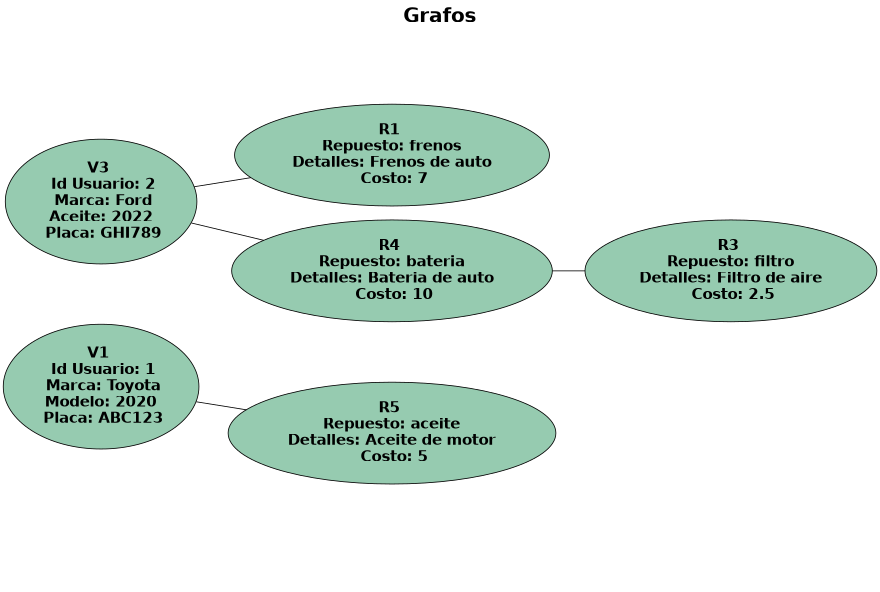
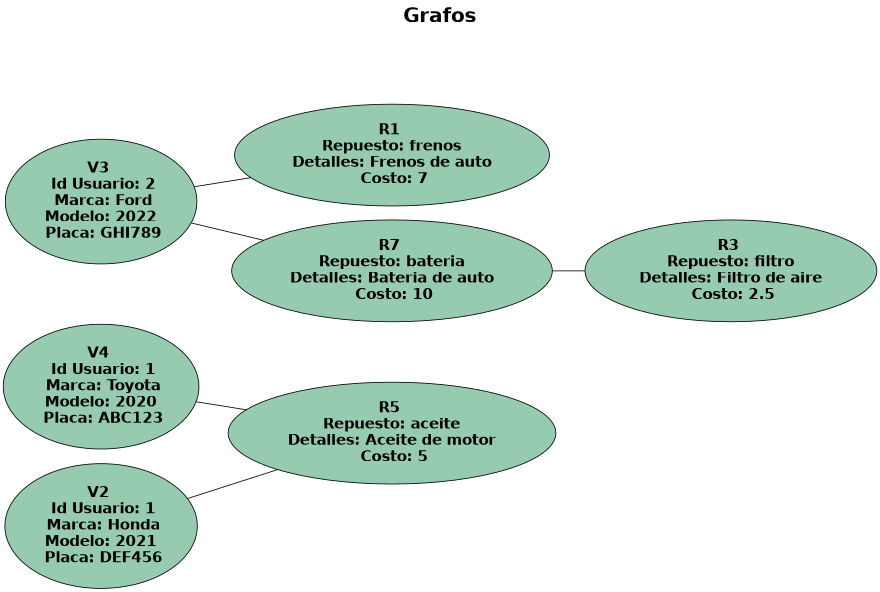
(101, 202) -> (101, 202)
(392, 271) -> (392, 271)
(101, 387) -> (101, 387)
none -> (101, 526)
